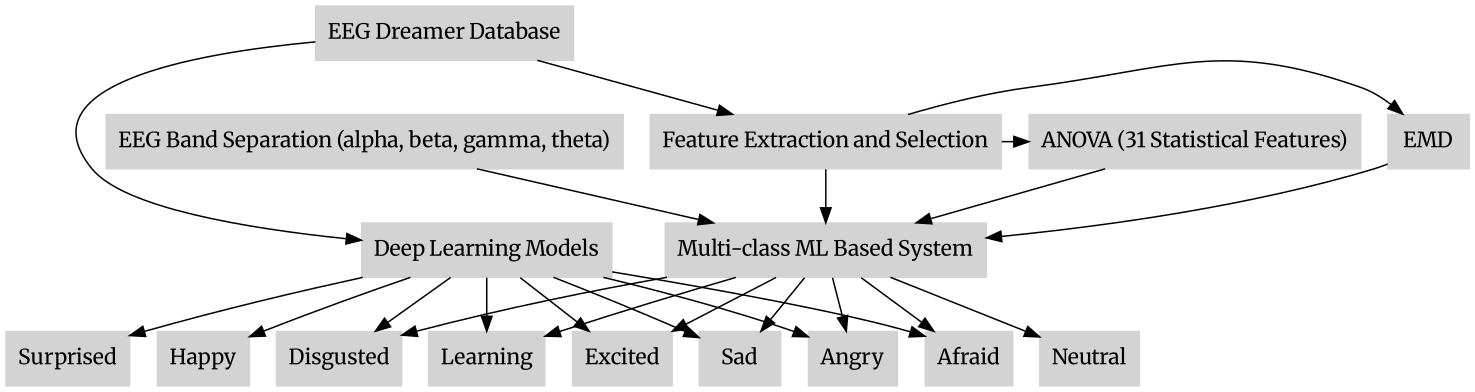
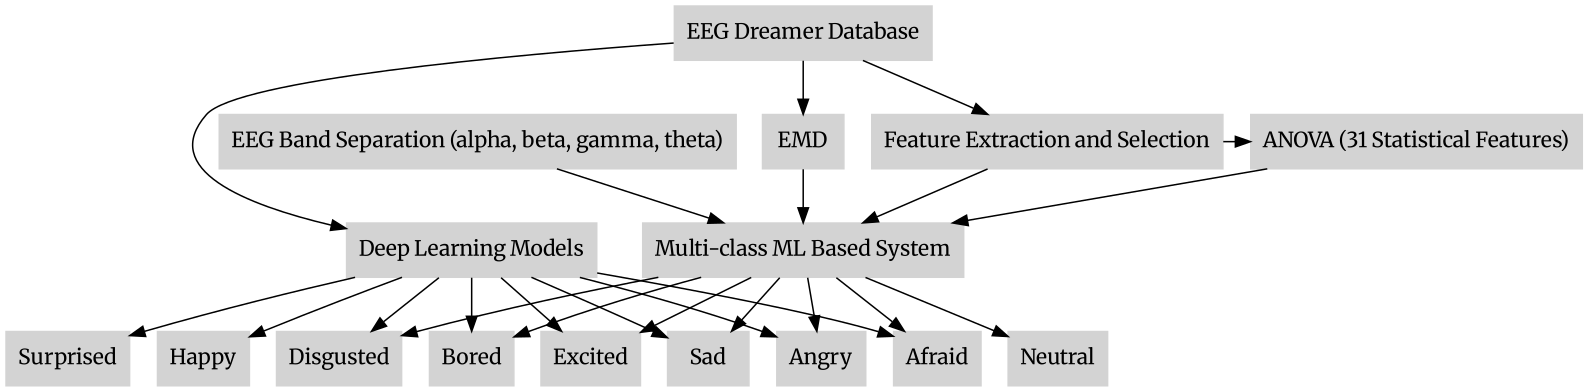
(1151, 68) -> (803, 80)
(487, 359) -> (472, 359)
